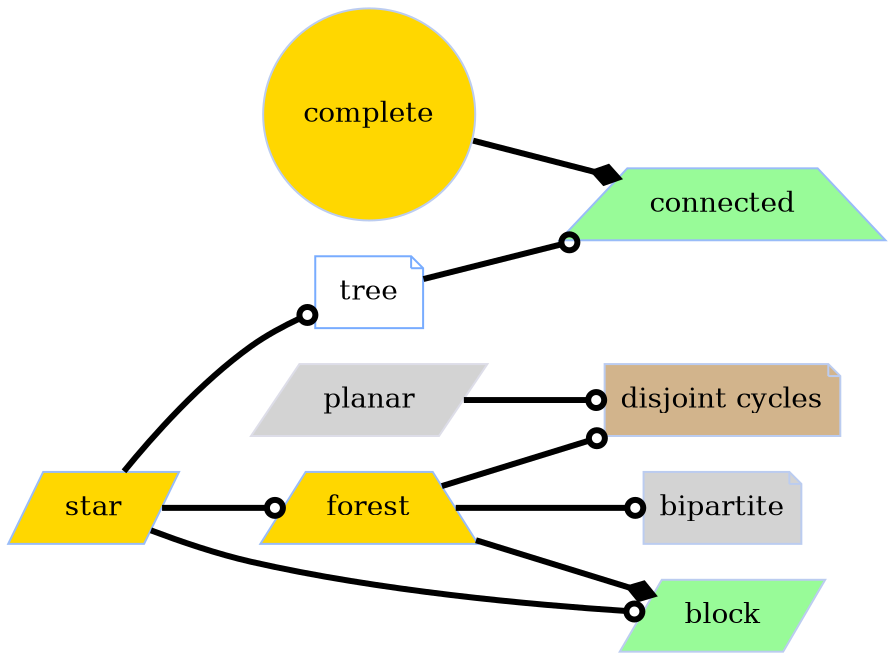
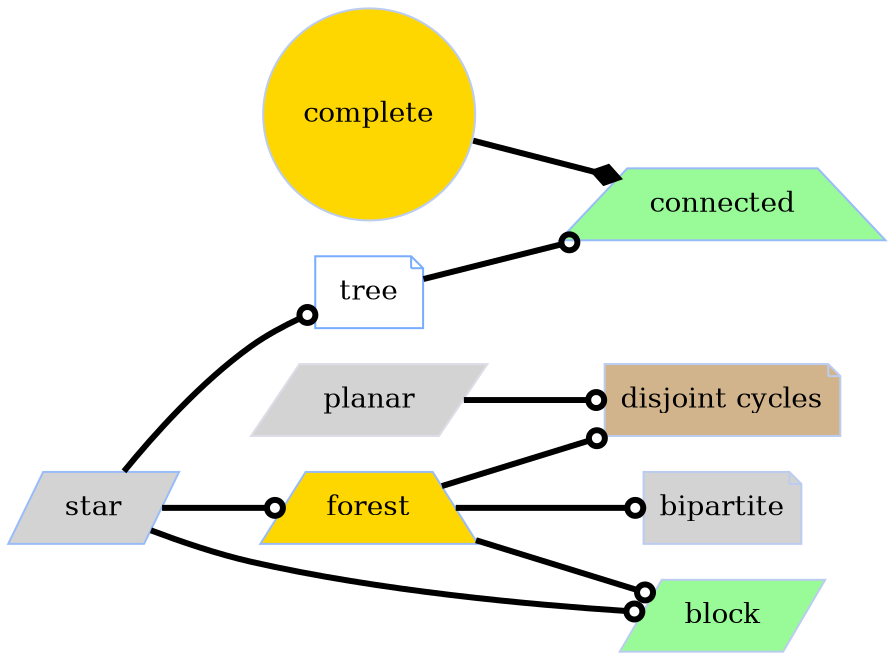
(94, 508) -> (94, 508)
(553, 564) -> (556, 565)
